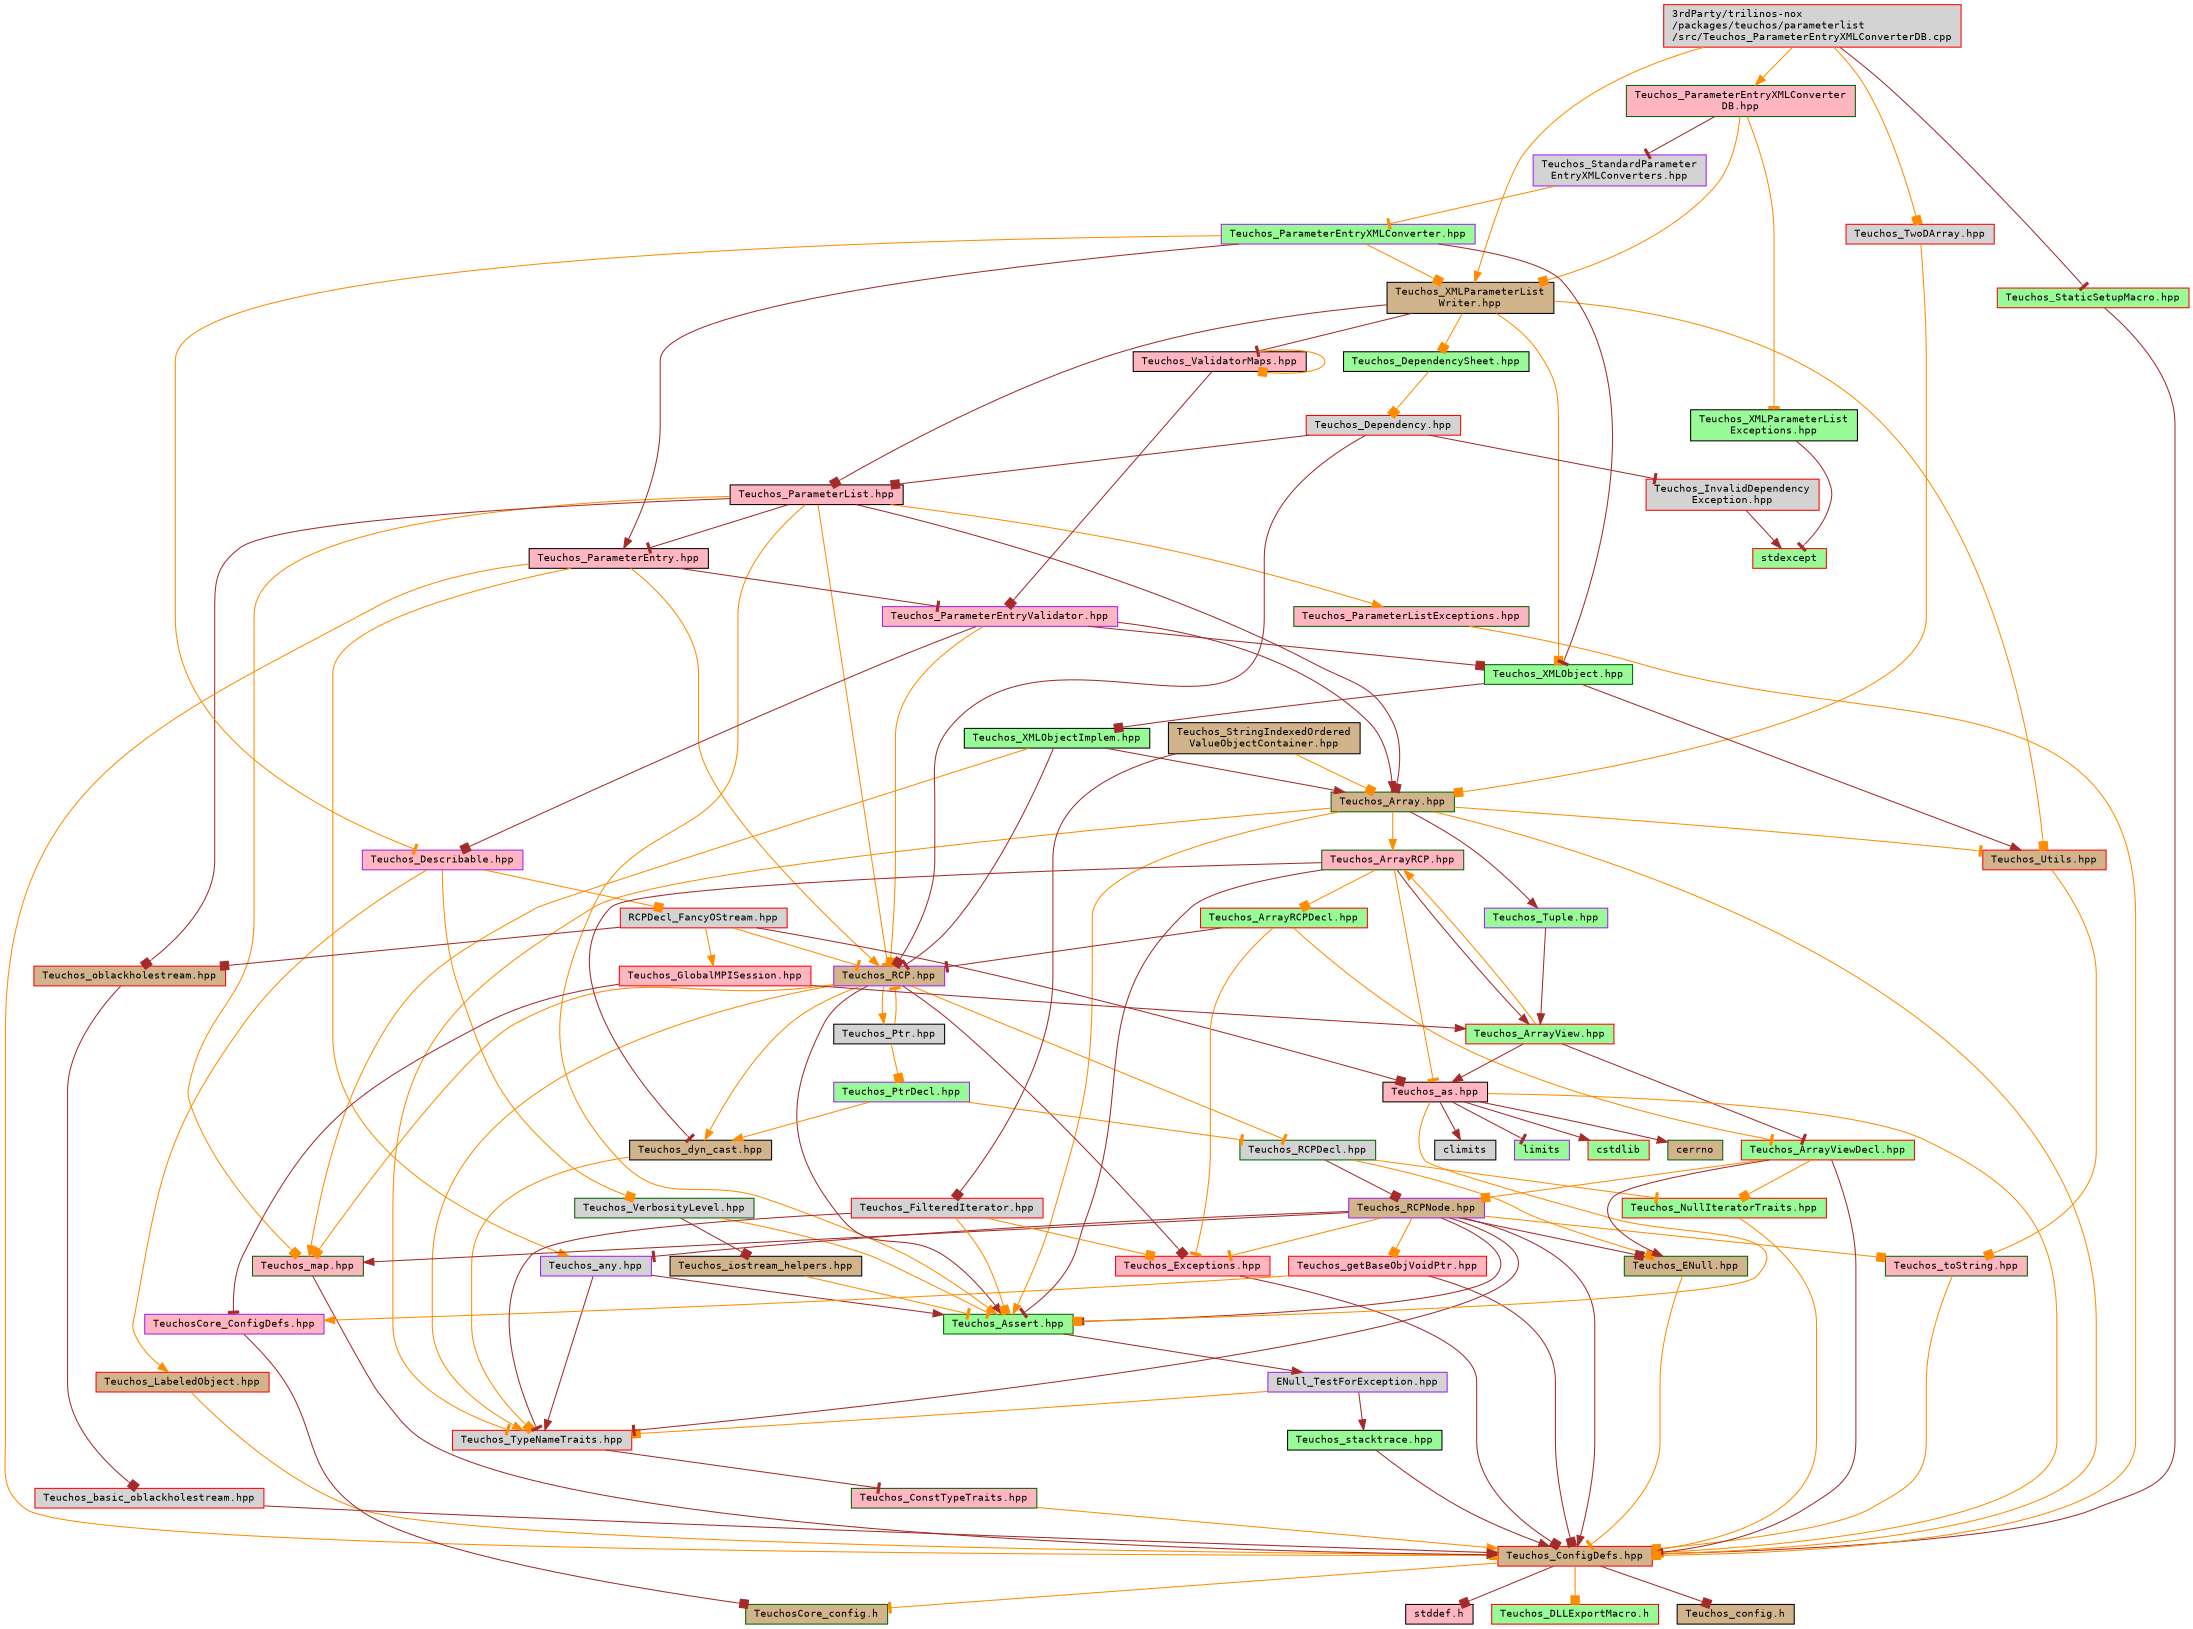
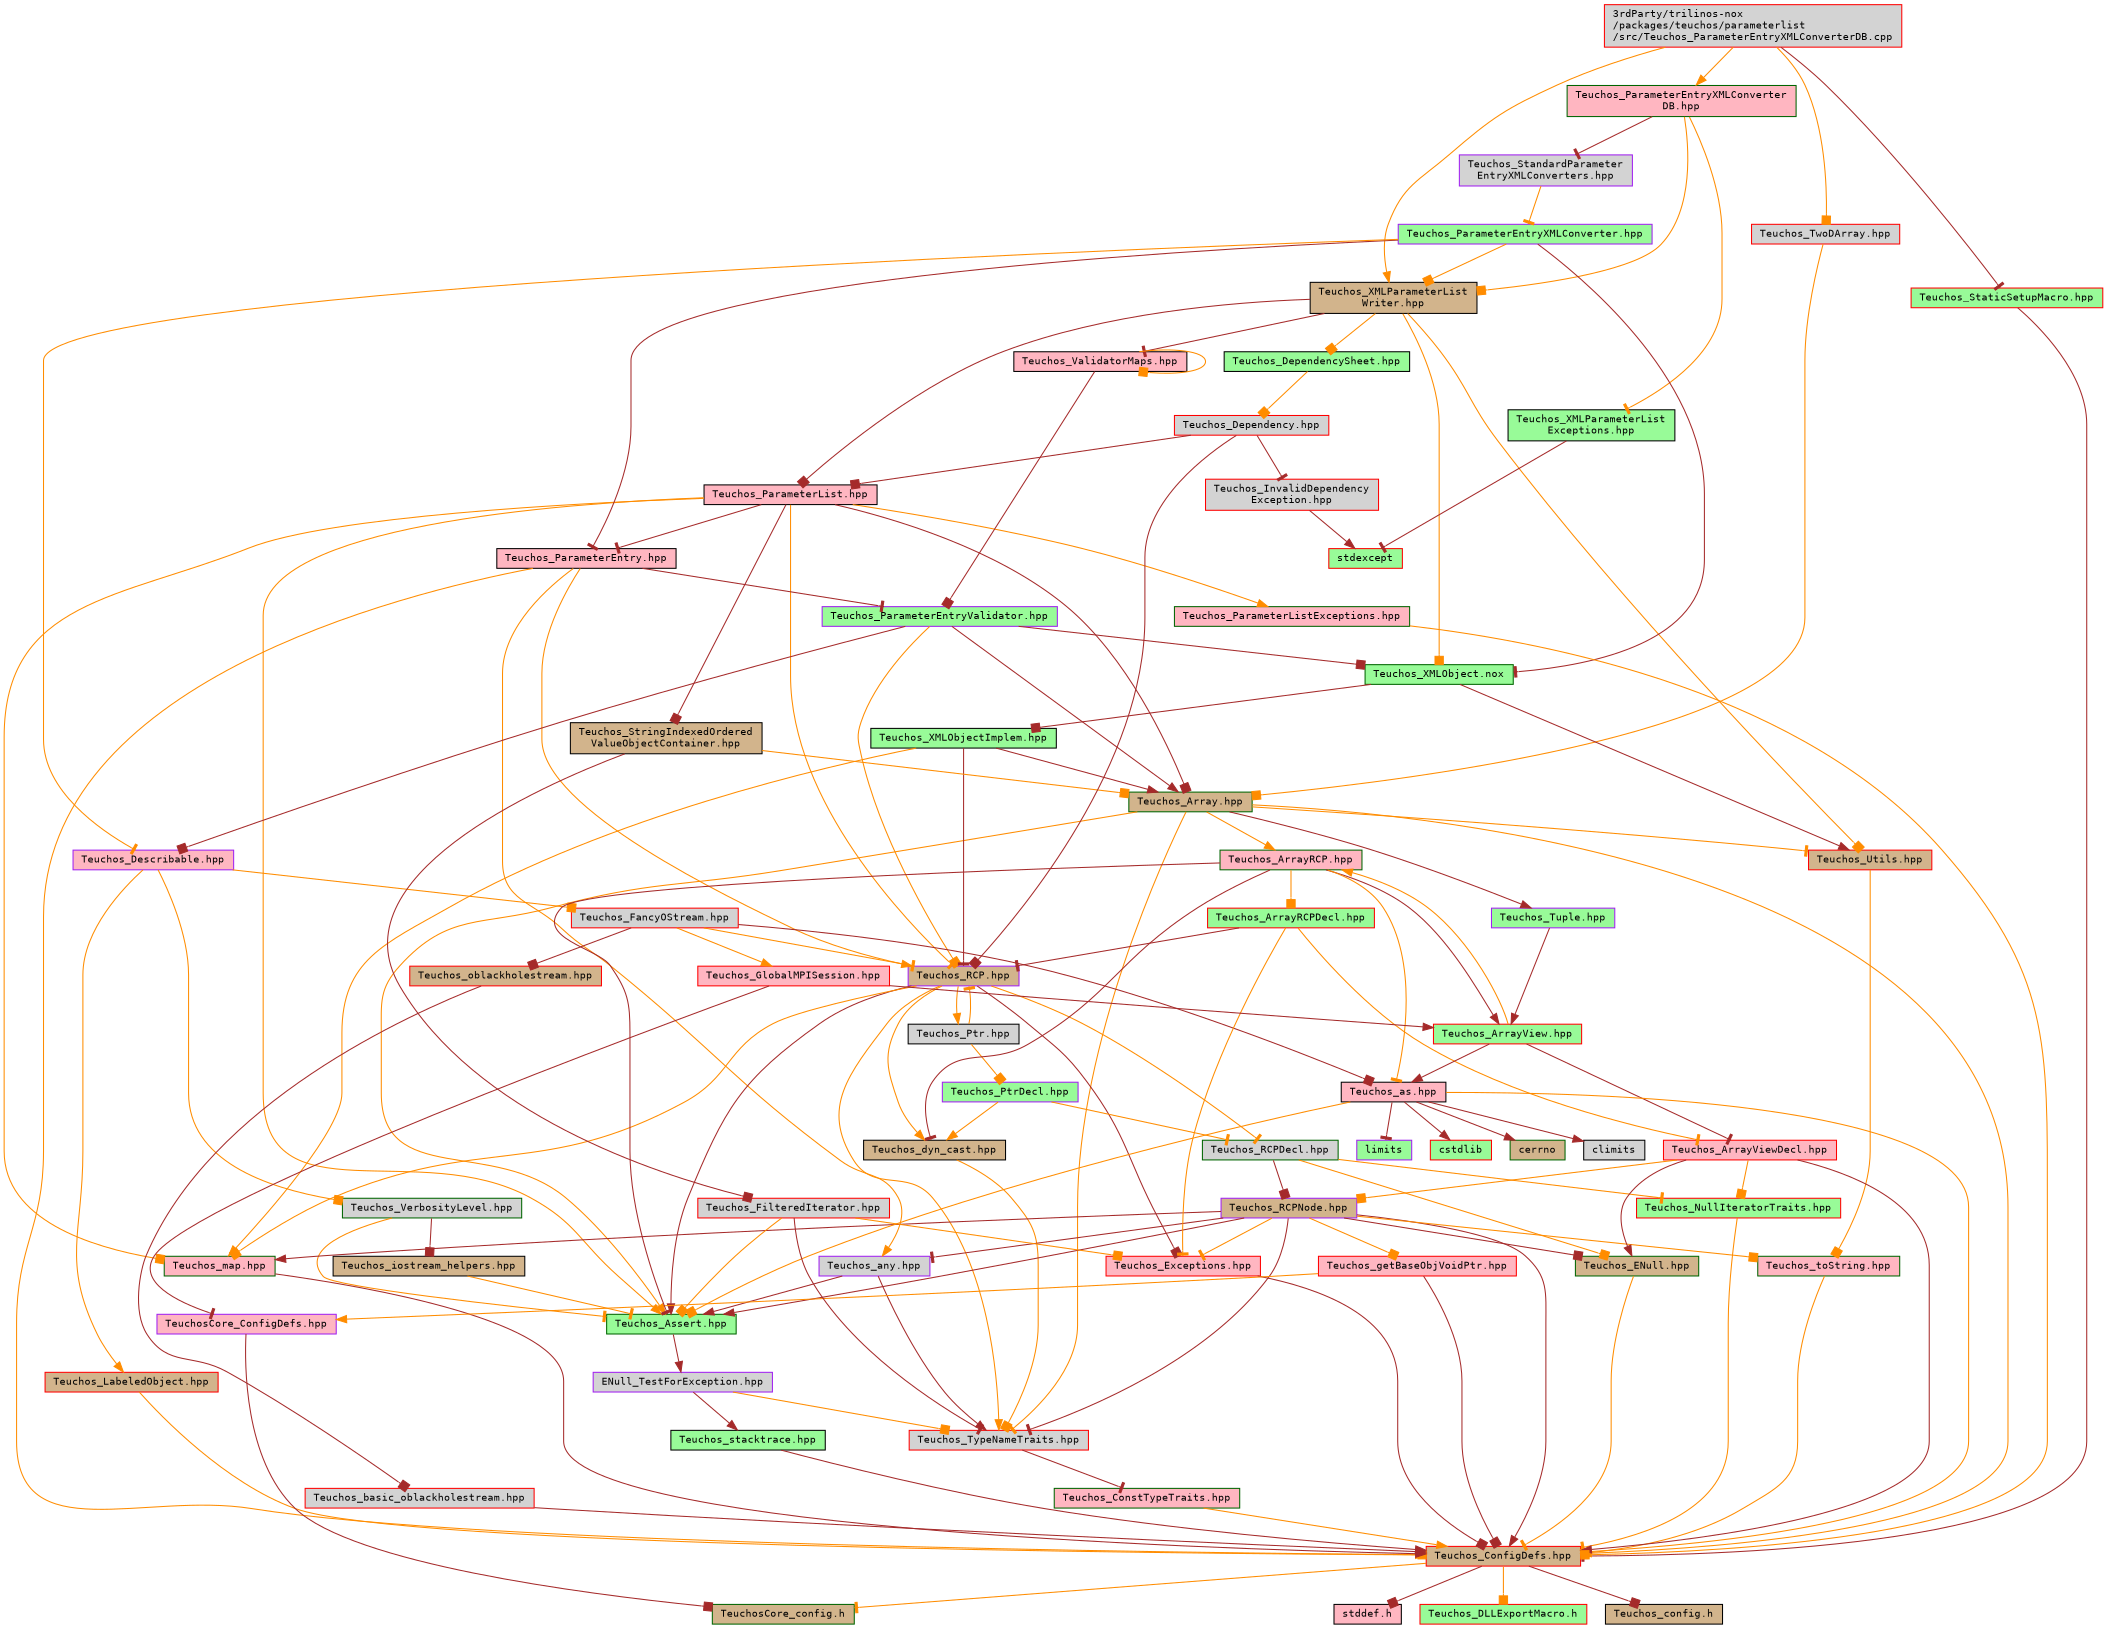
(850, 292) -> (910, 277)
(264, 538) -> (732, 609)
(1000, 616) -> (940, 616)
(1559, 675) -> (1439, 675)
(704, 918) -> (655, 918)
(1828, 1150) -> (1750, 1150)
